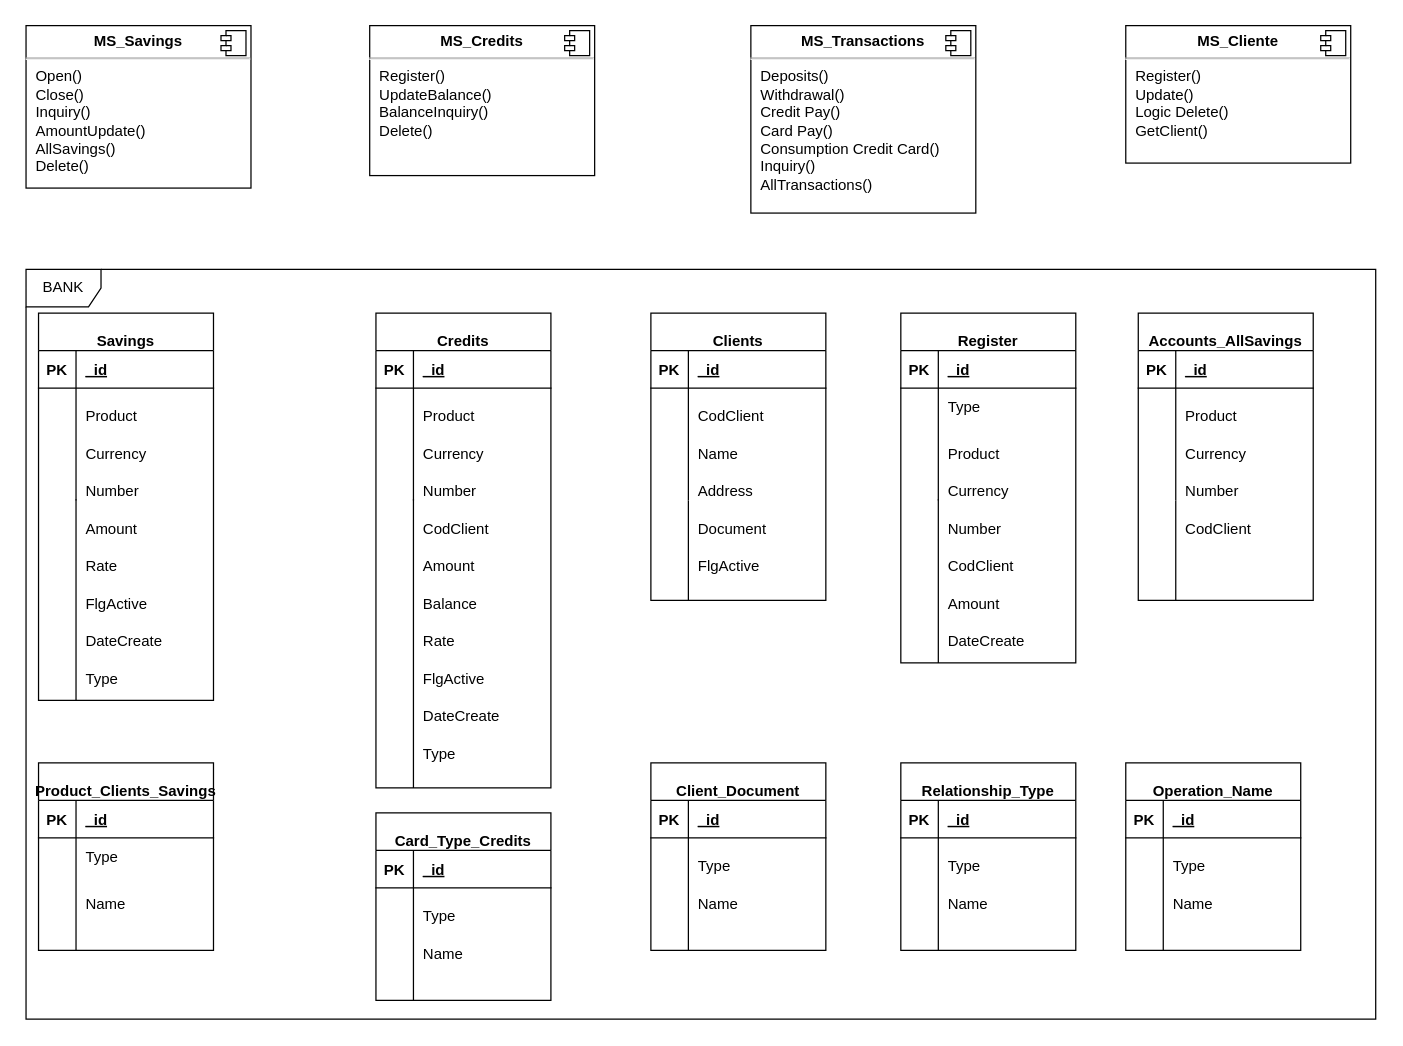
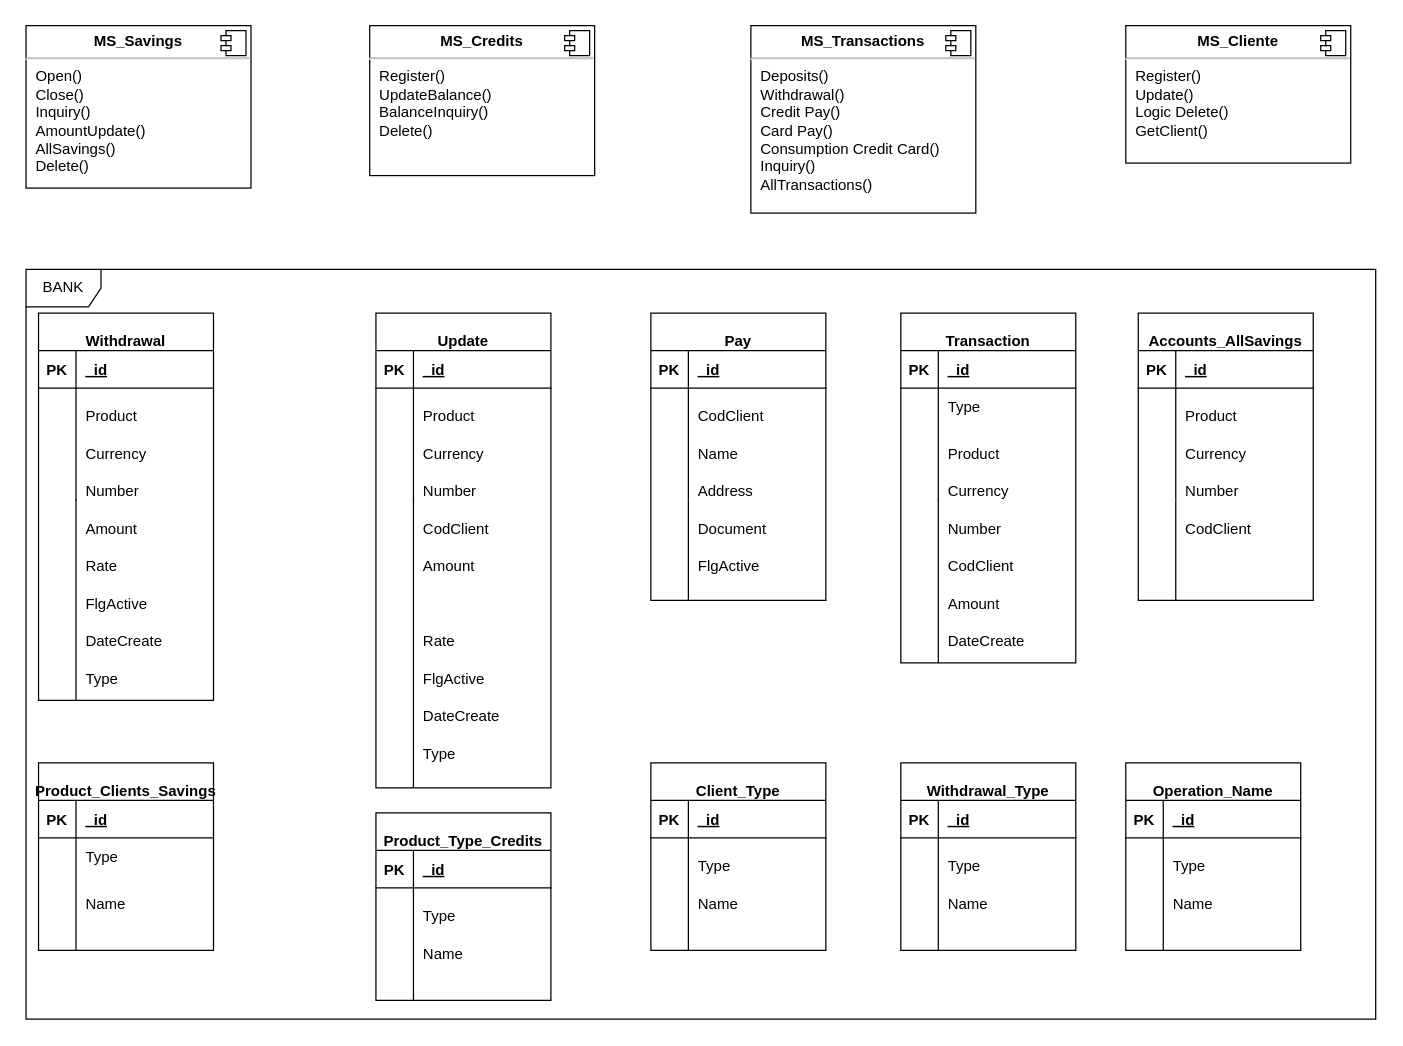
(125, 341) -> (125, 341)
(463, 341) -> (463, 341)
(738, 341) -> (738, 341)
(988, 341) -> (988, 341)
(482, 594) -> none
(738, 791) -> (738, 791)
(988, 791) -> (988, 791)
(463, 841) -> (463, 841)
